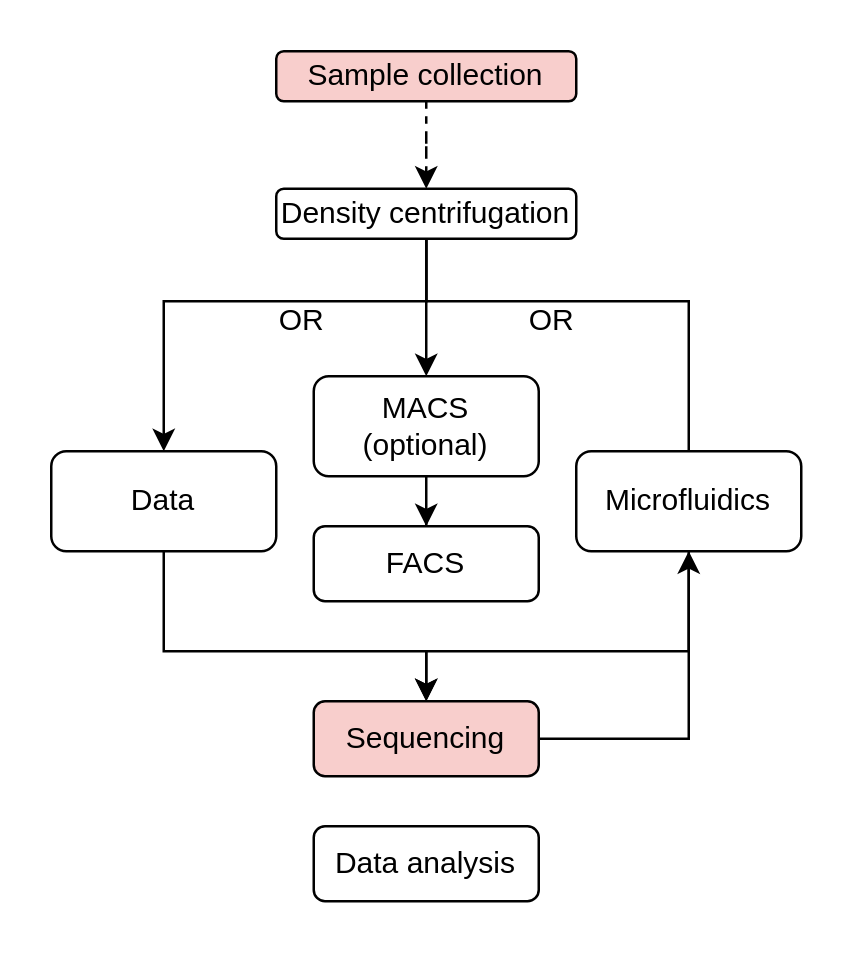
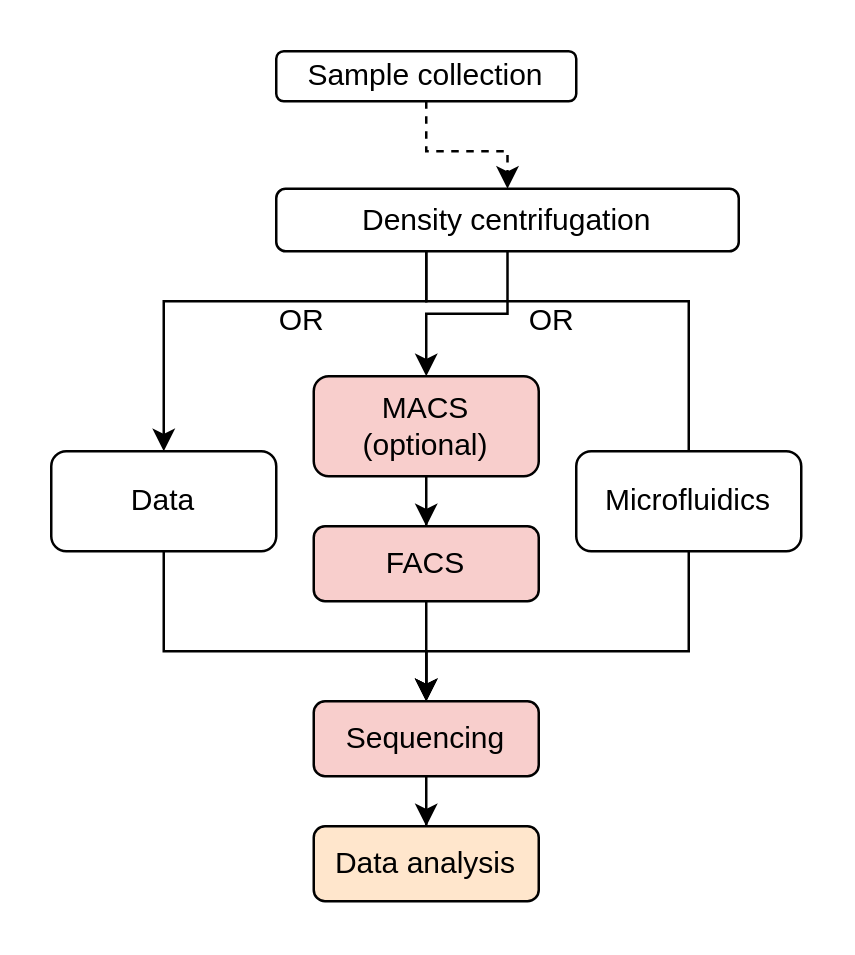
(426, 76) -> (426, 76)
(426, 214) -> (508, 220)
(426, 426) -> (426, 426)
(426, 564) -> (426, 564)
none -> (426, 623)
(657, 739) -> (426, 809)
(426, 864) -> (426, 864)
